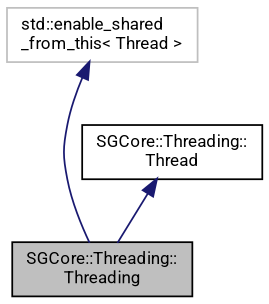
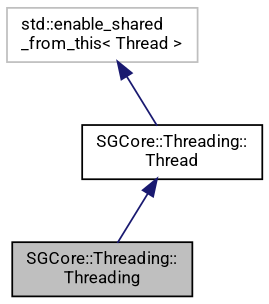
(64, 161) -> (142, 101)
